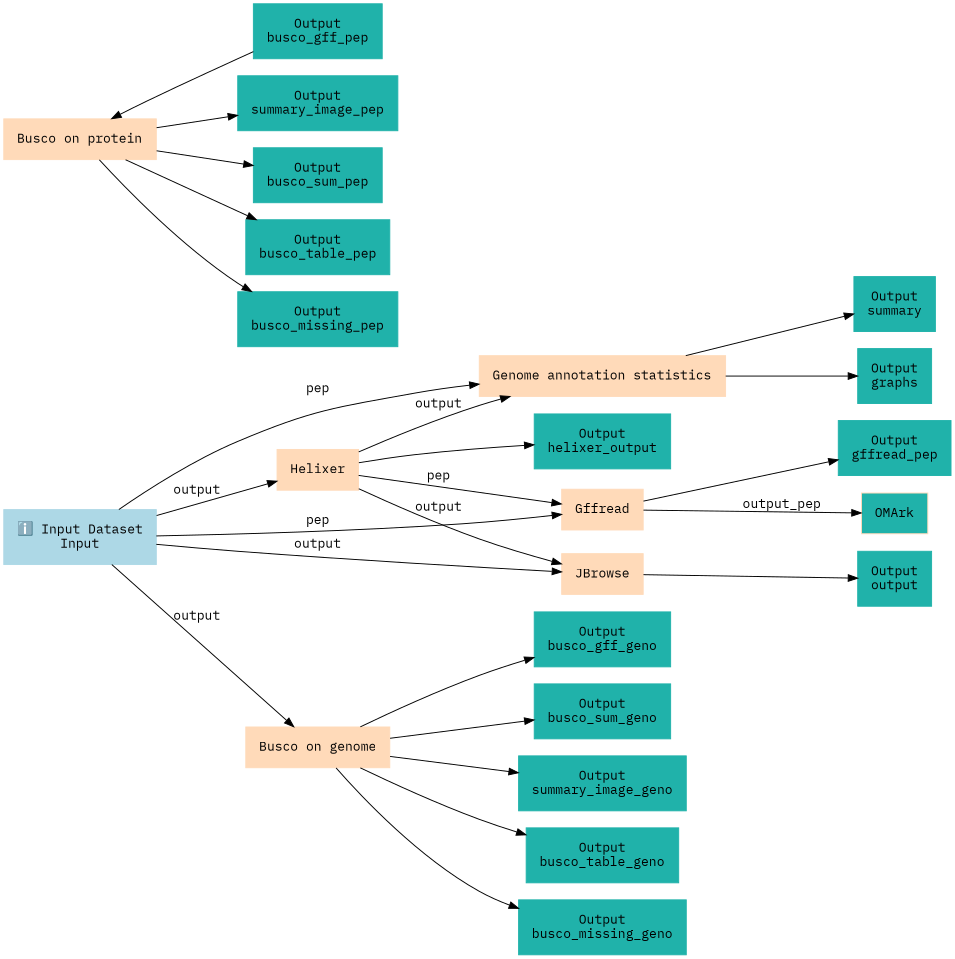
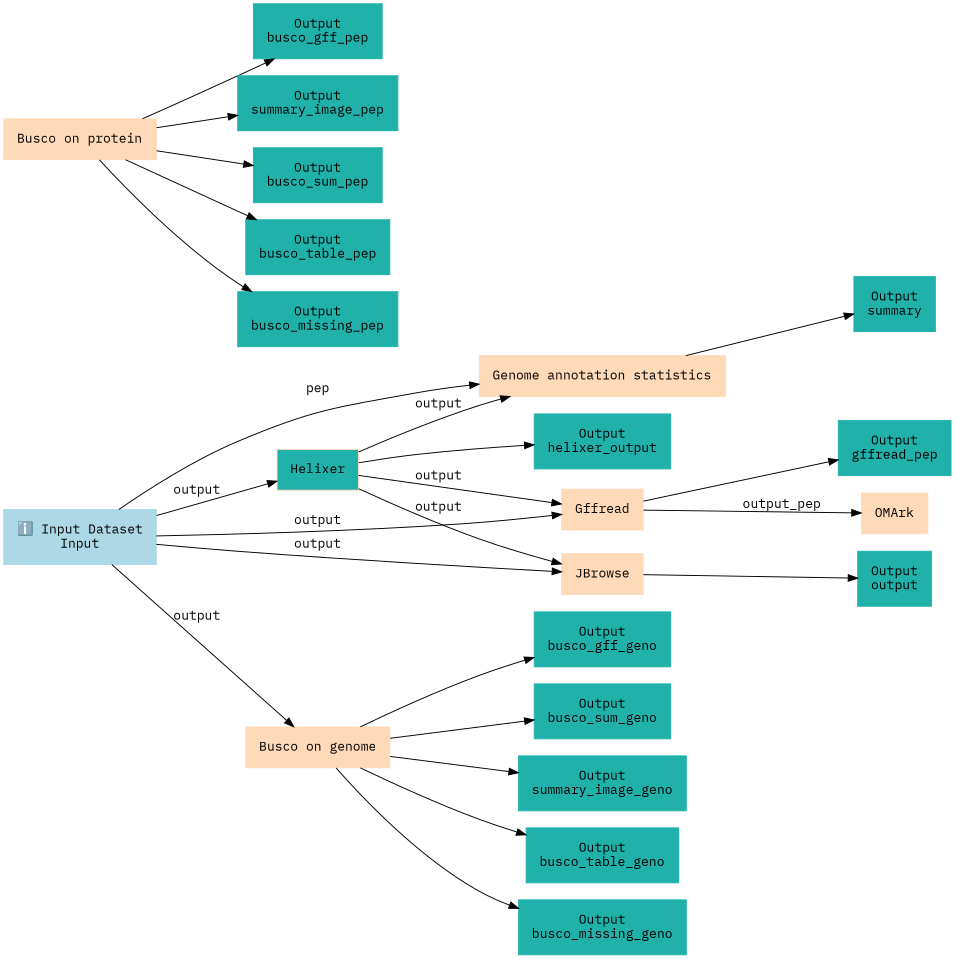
(186, 82) -> (204, 91)
(895, 376) -> none
(318, 470) -> (318, 470)
(439, 476) -> (439, 476)
(895, 513) -> (895, 513)
(318, 520) -> (318, 520)
